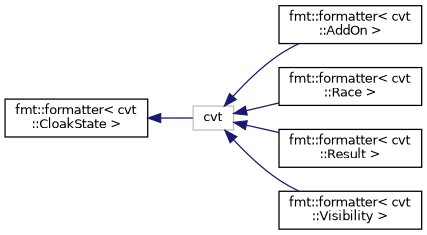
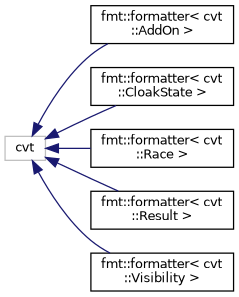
(177, 118) -> (86, 119)
